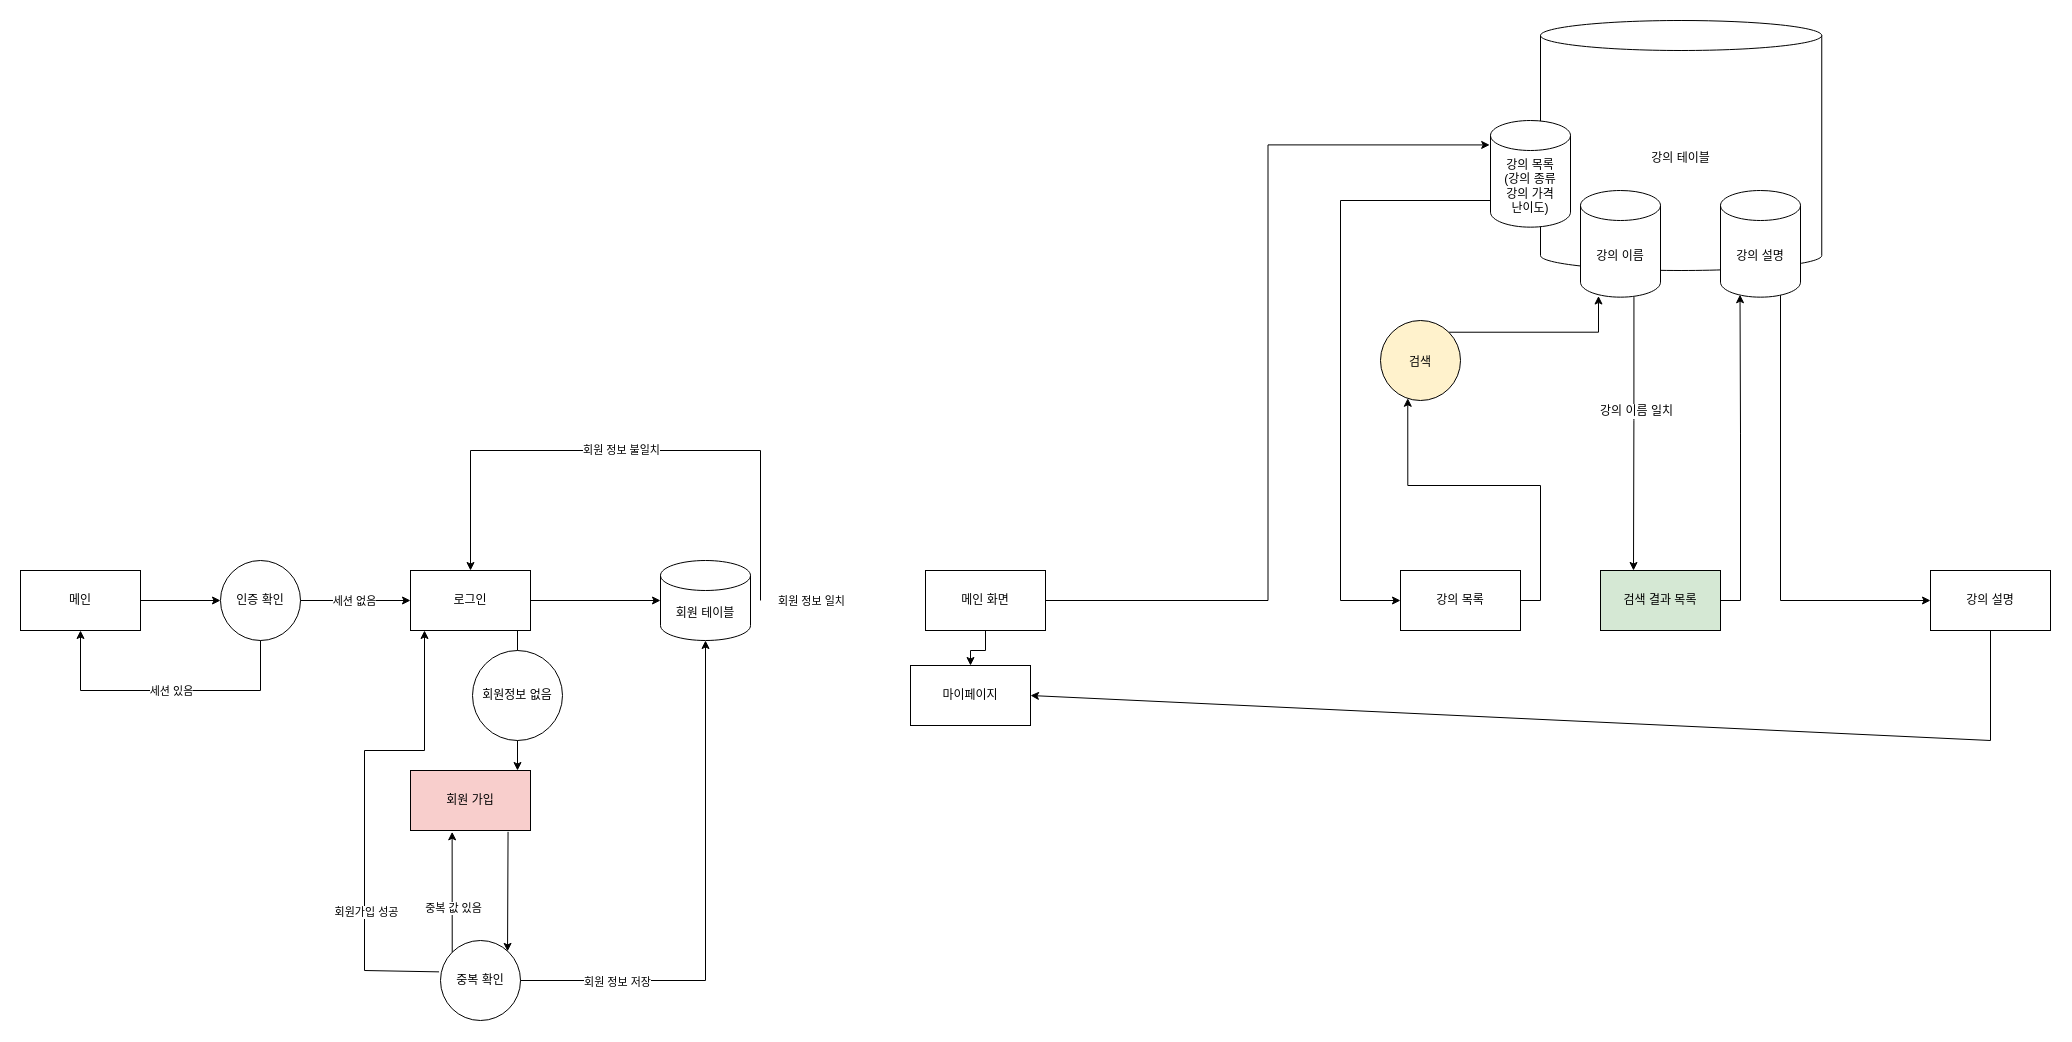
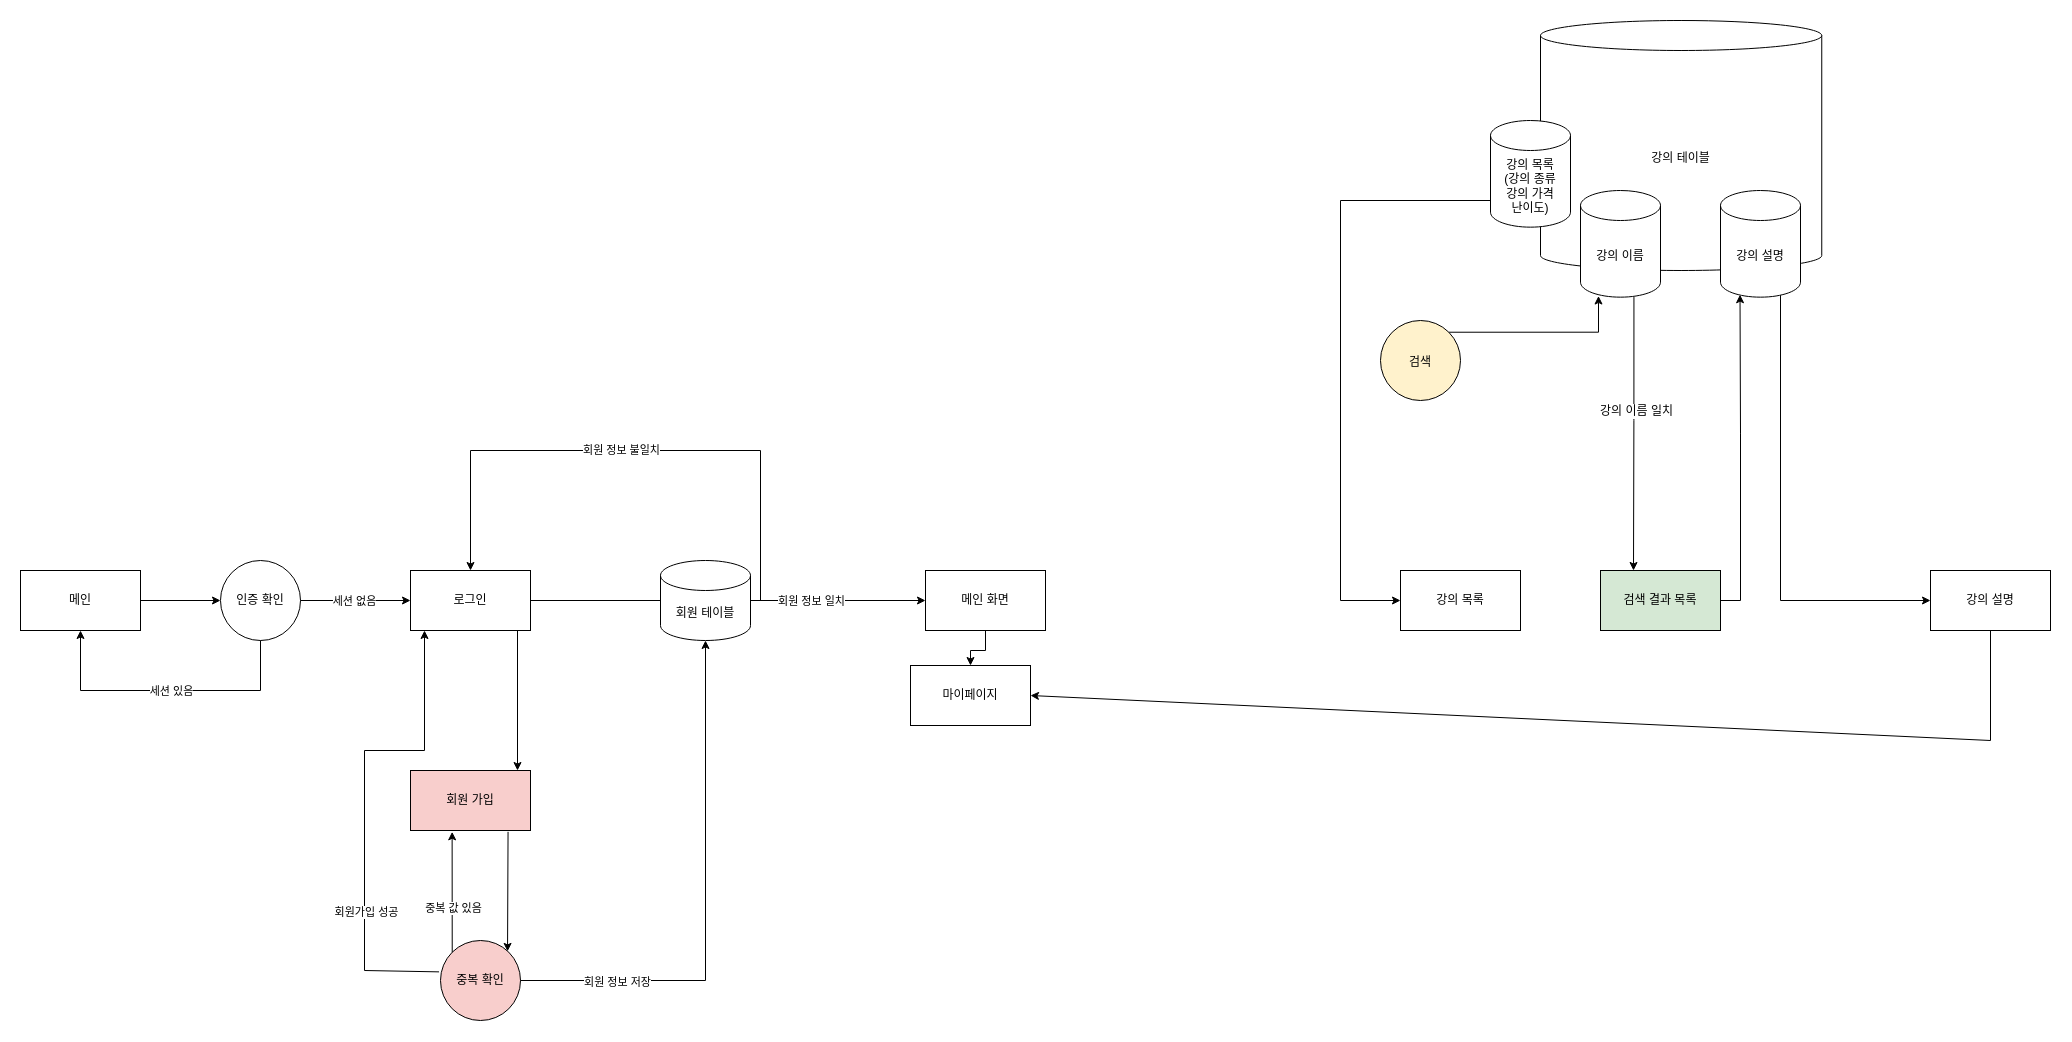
(1268, 376) -> none
(1502, 486) -> none
(652, 601) -> (881, 601)
(518, 696) -> none
(481, 981) -> (481, 981)
